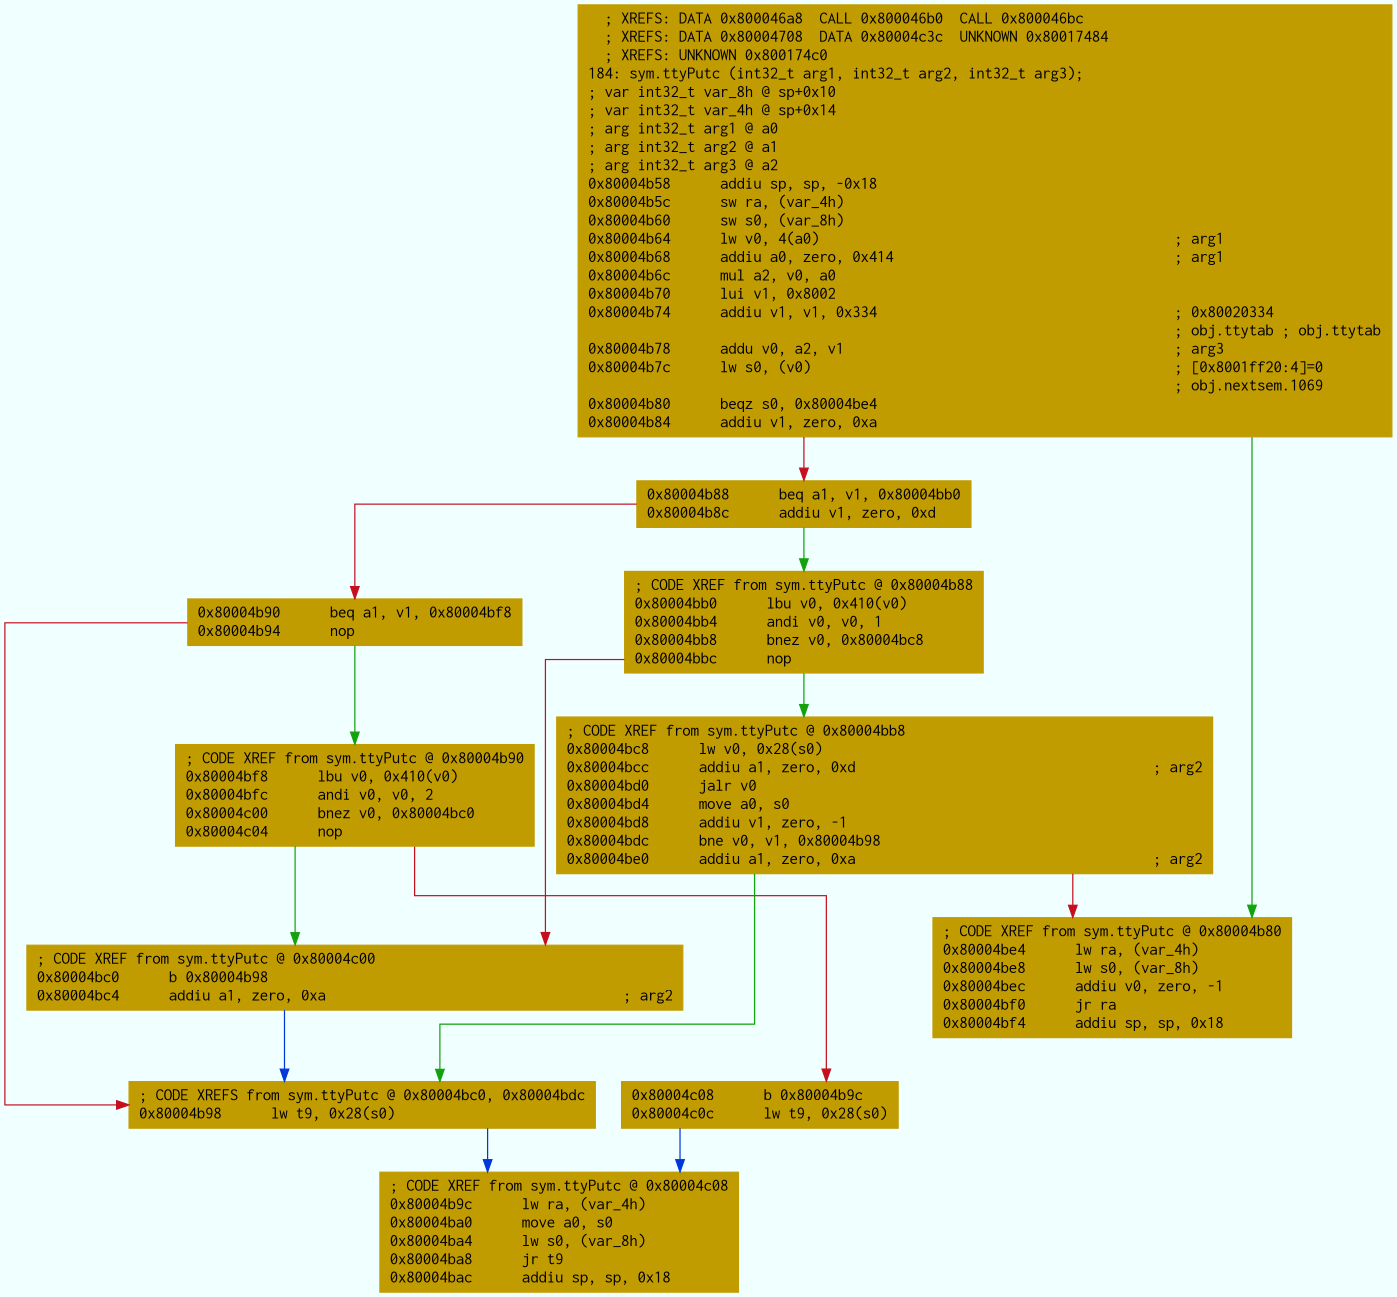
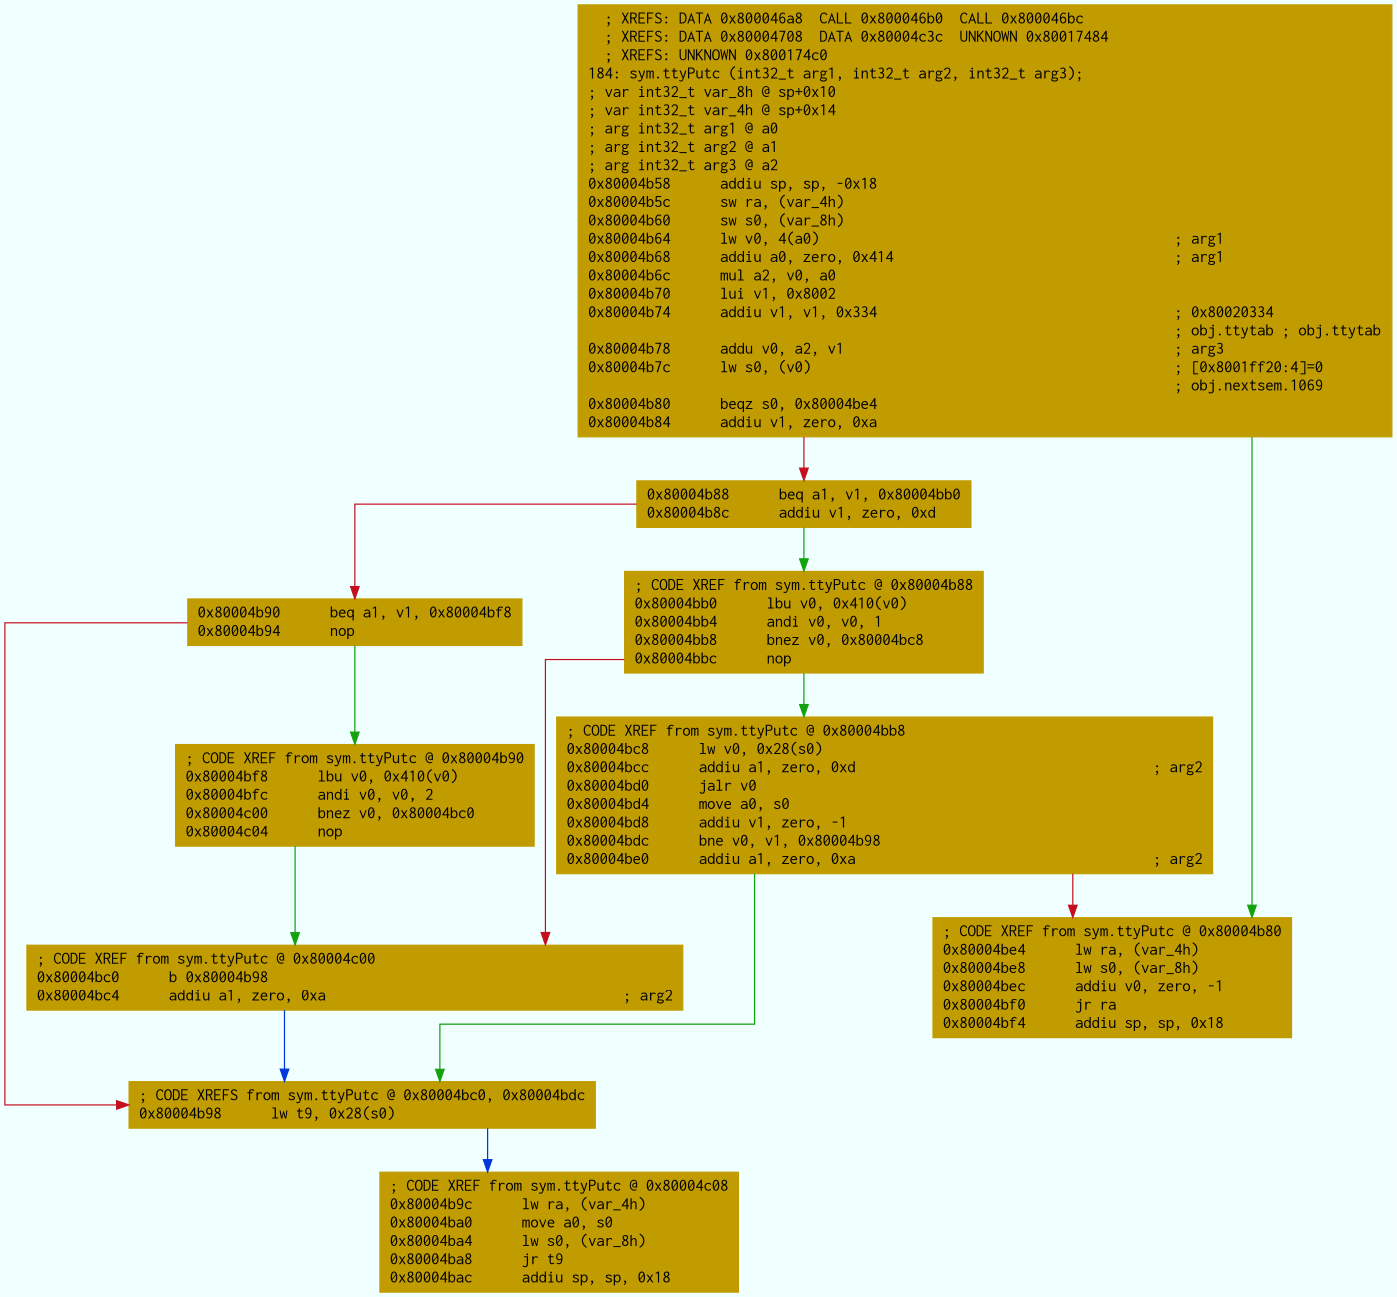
(760, 1105) -> none
